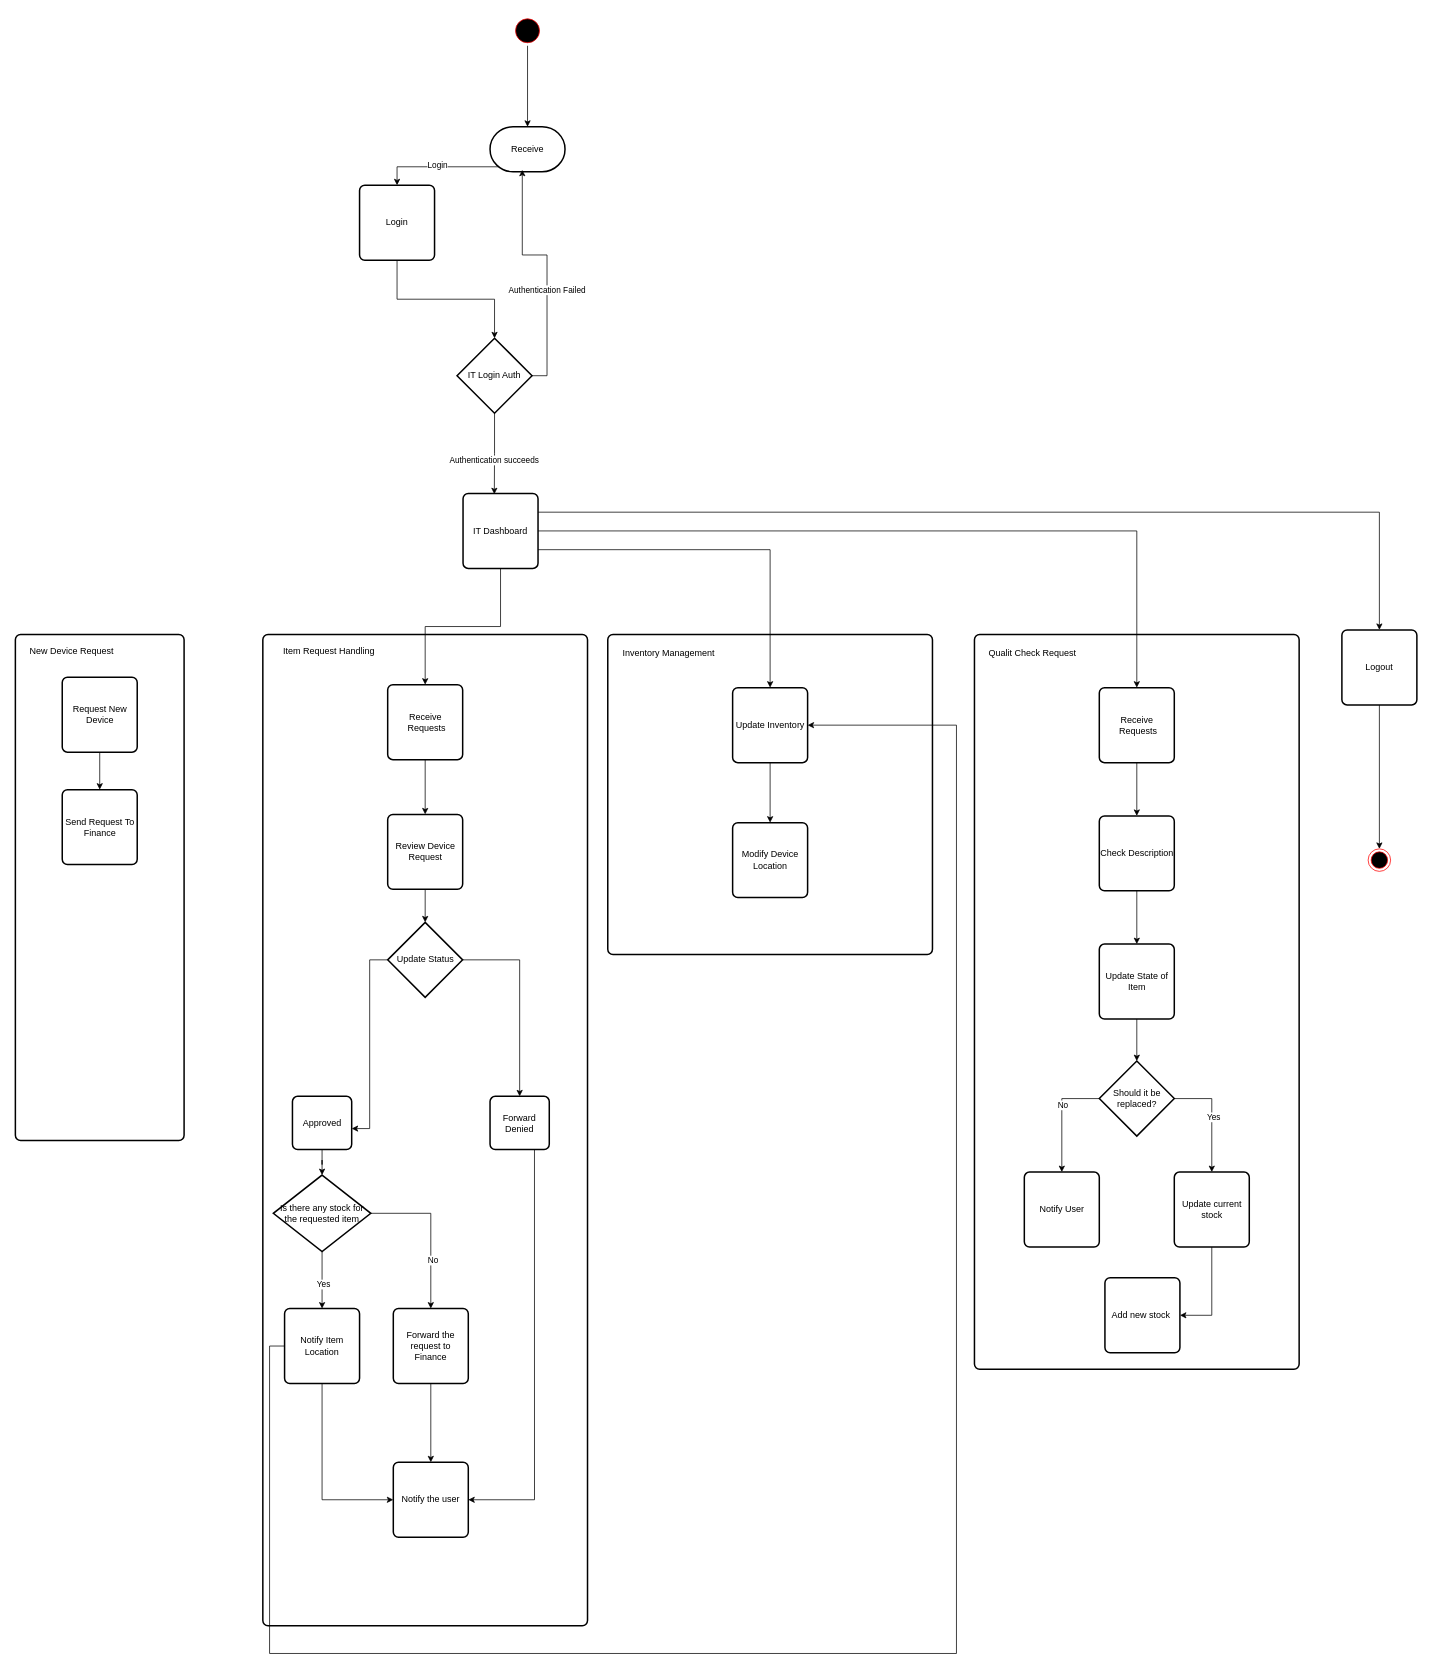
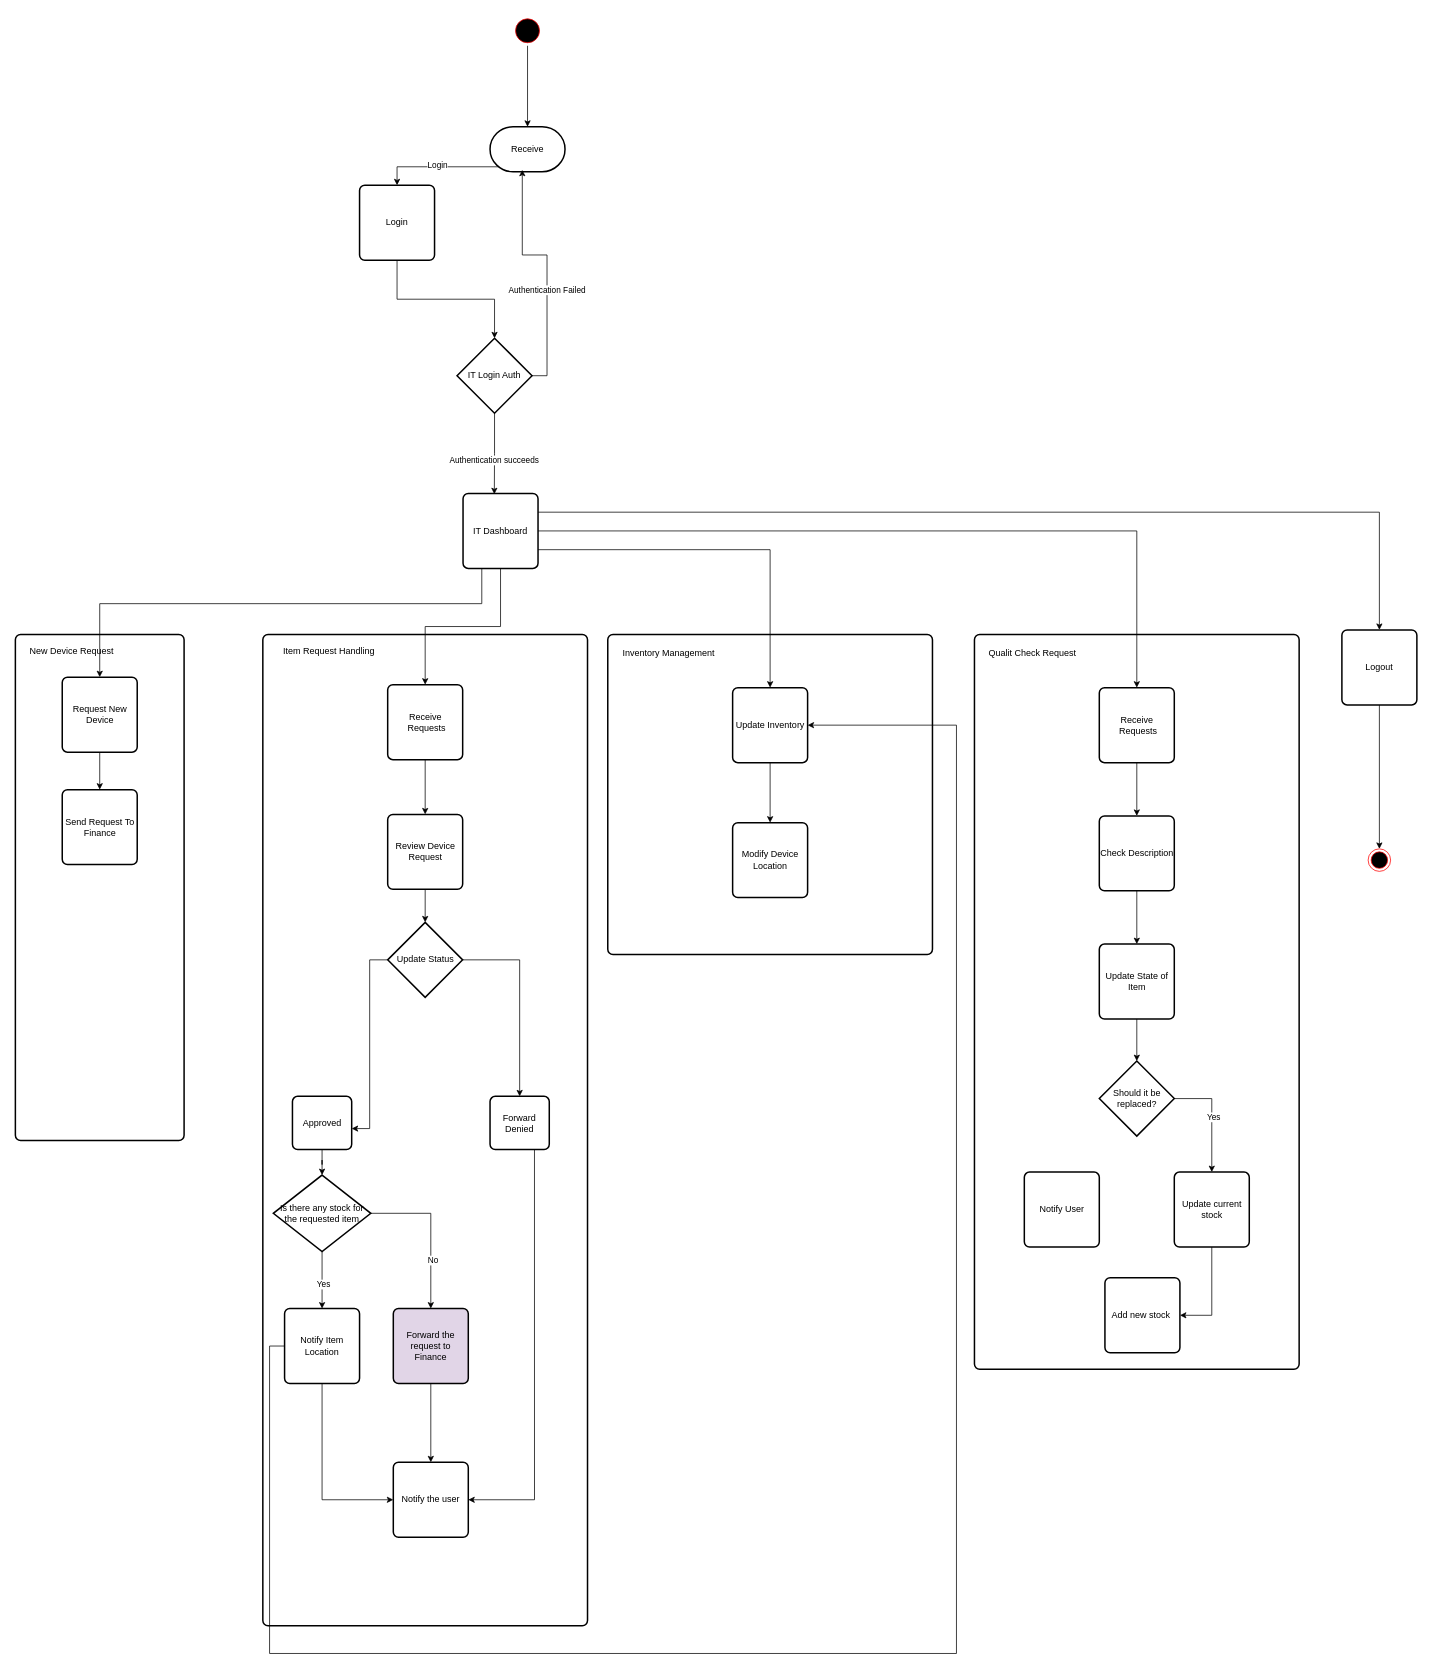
none -> (275, 603)
(1062, 1115) -> none
(431, 1346) -> (431, 1346)
